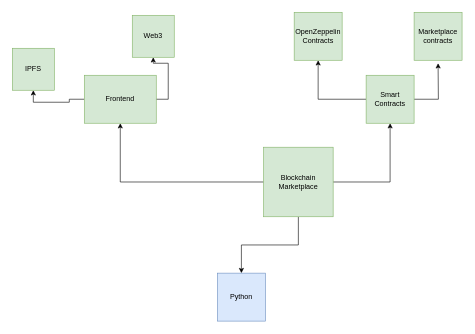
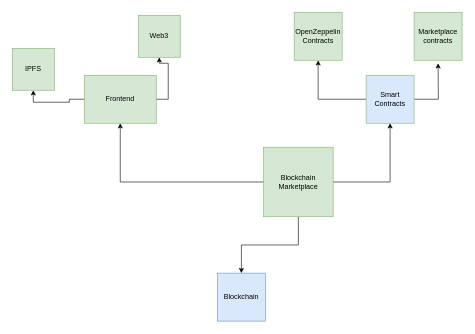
(153, 36) -> (159, 36)
(390, 99) -> (390, 99)
(242, 297) -> (242, 297)
